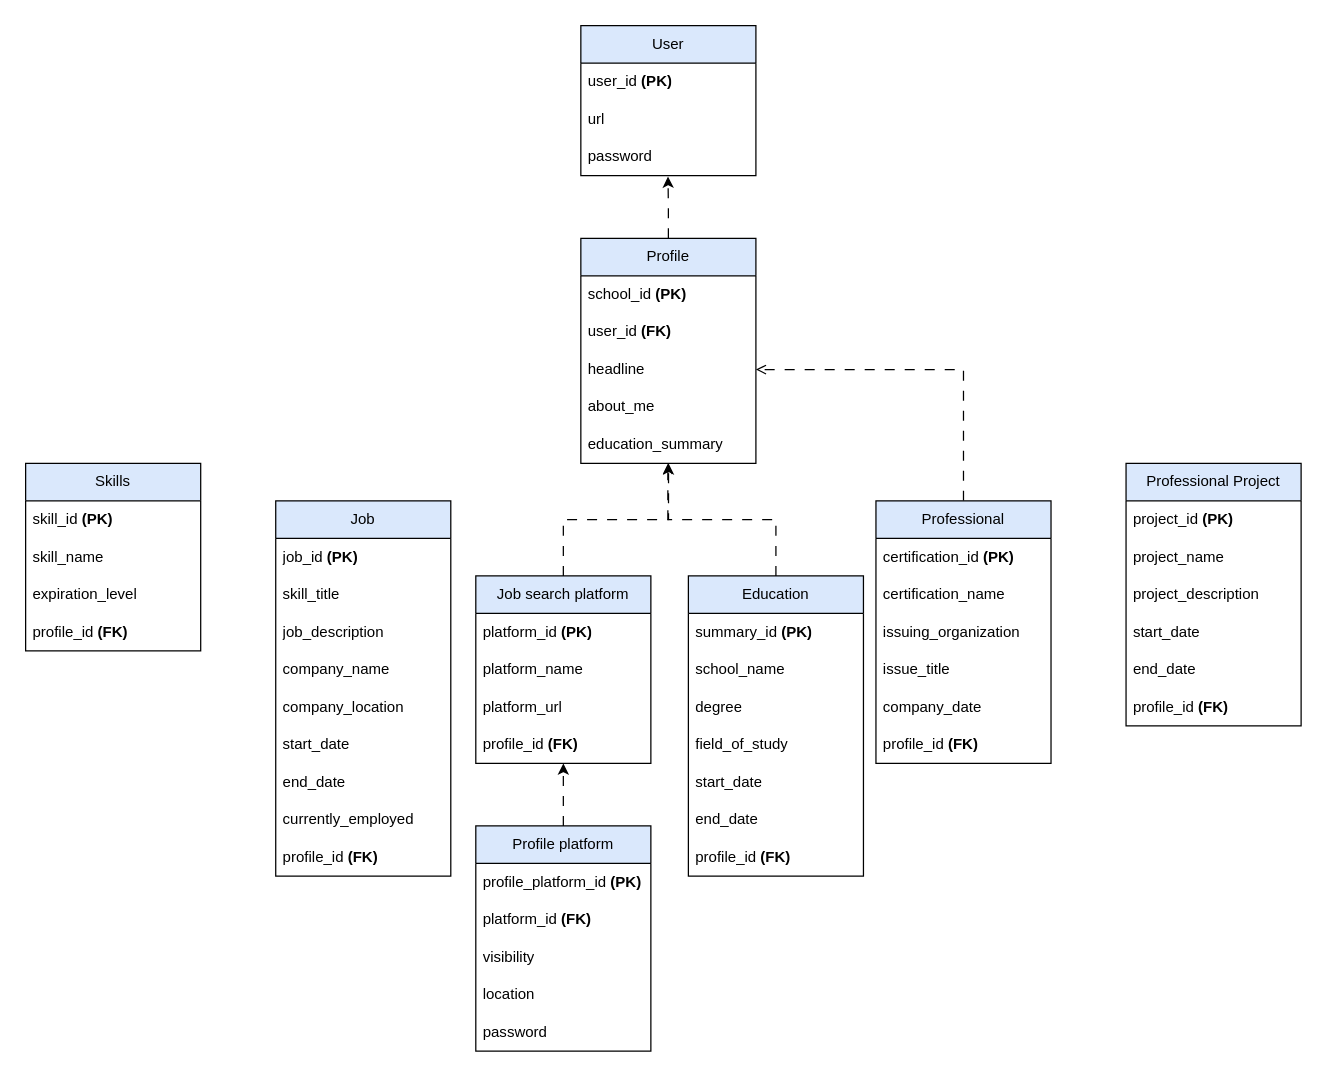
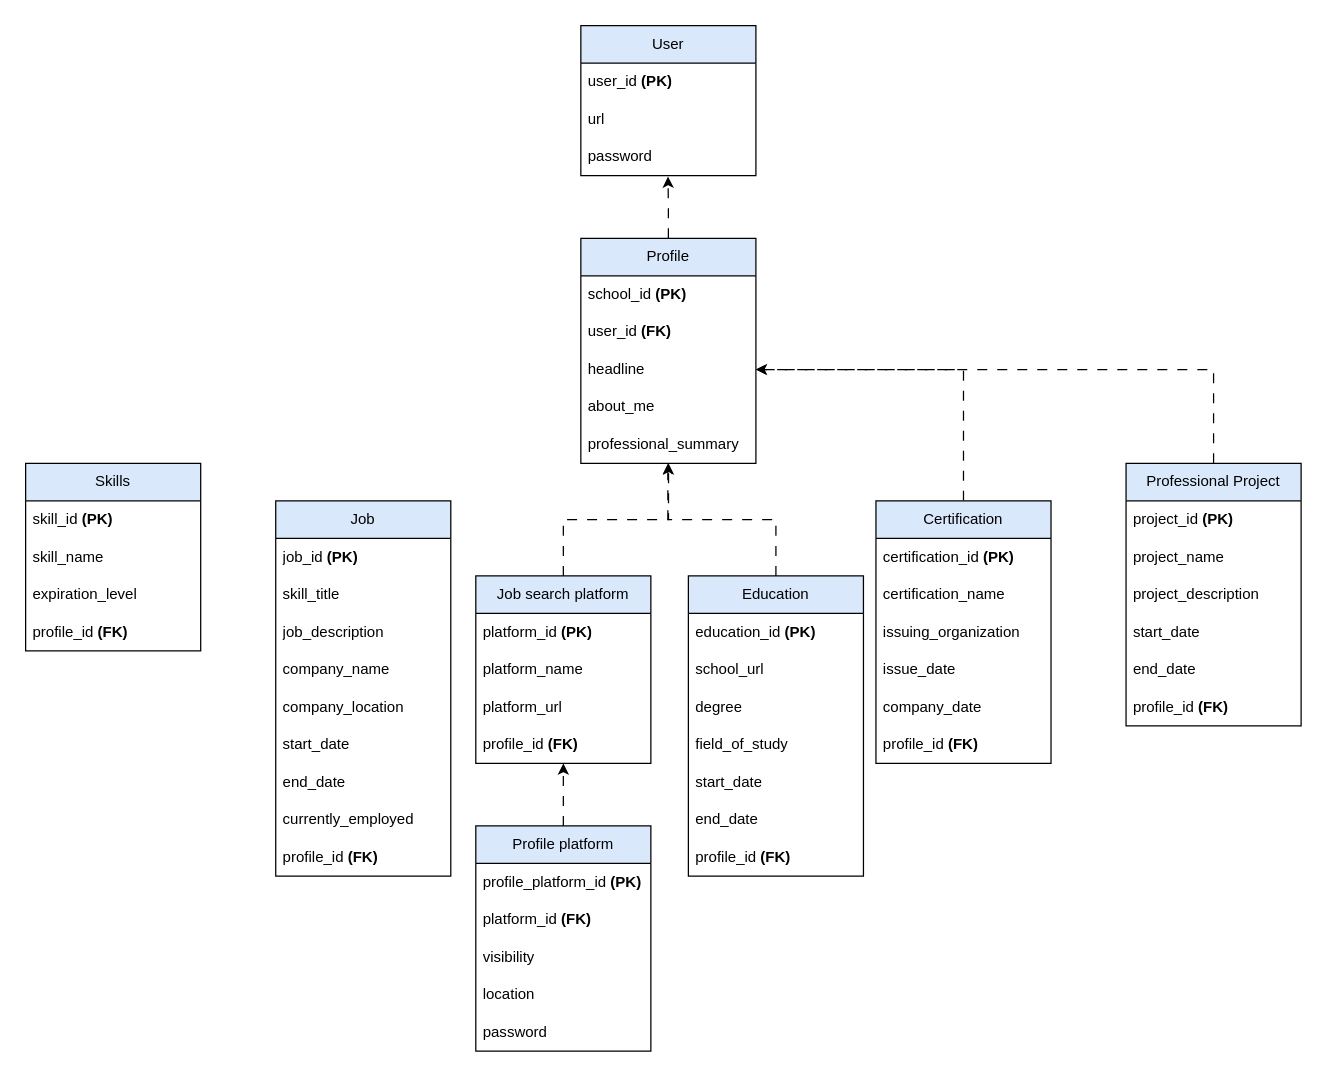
none -> (1136, 369)
(658, 444) -> (668, 444)
(963, 519) -> (963, 519)
(757, 632) -> (763, 632)
(740, 669) -> (734, 669)
(923, 669) -> (923, 669)
